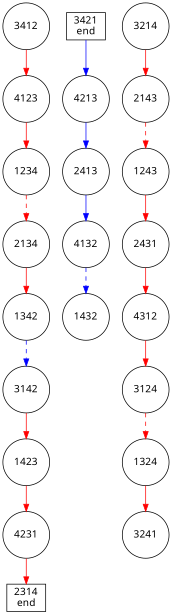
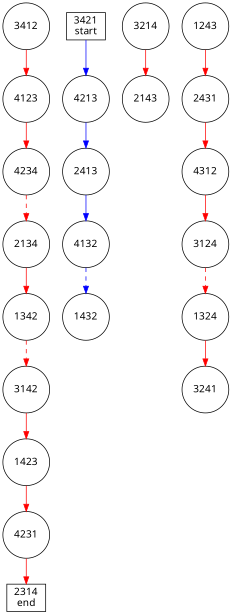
(86, 26) -> (86, 26)
(146, 132) -> none
(26, 172) -> (26, 172)
(26, 350) -> (26, 350)
